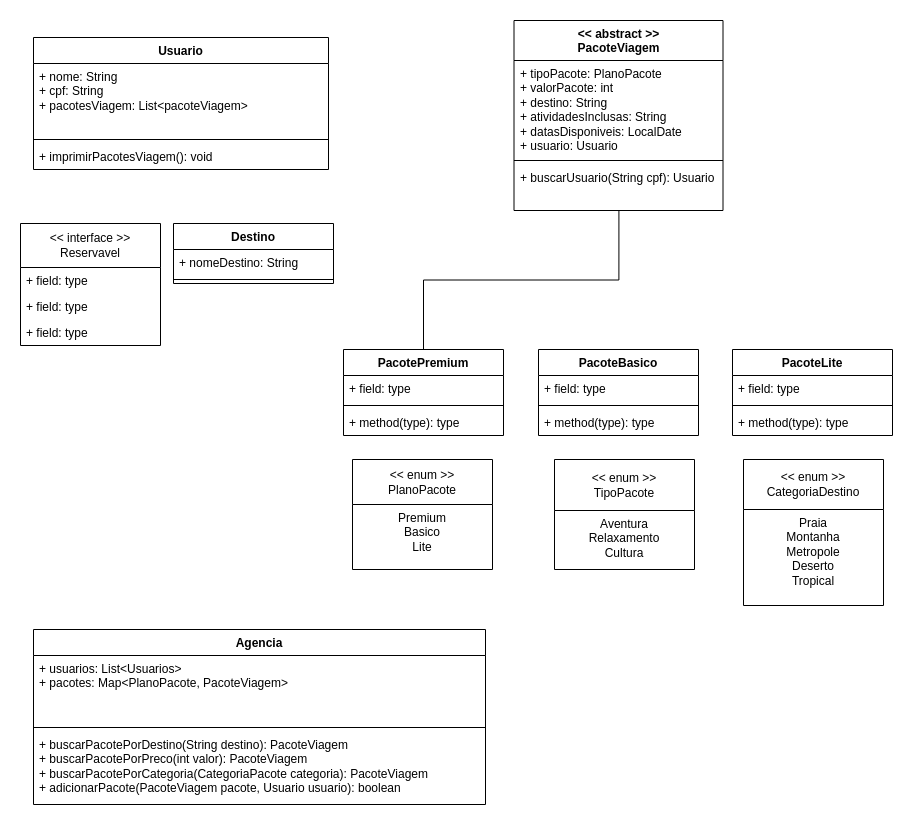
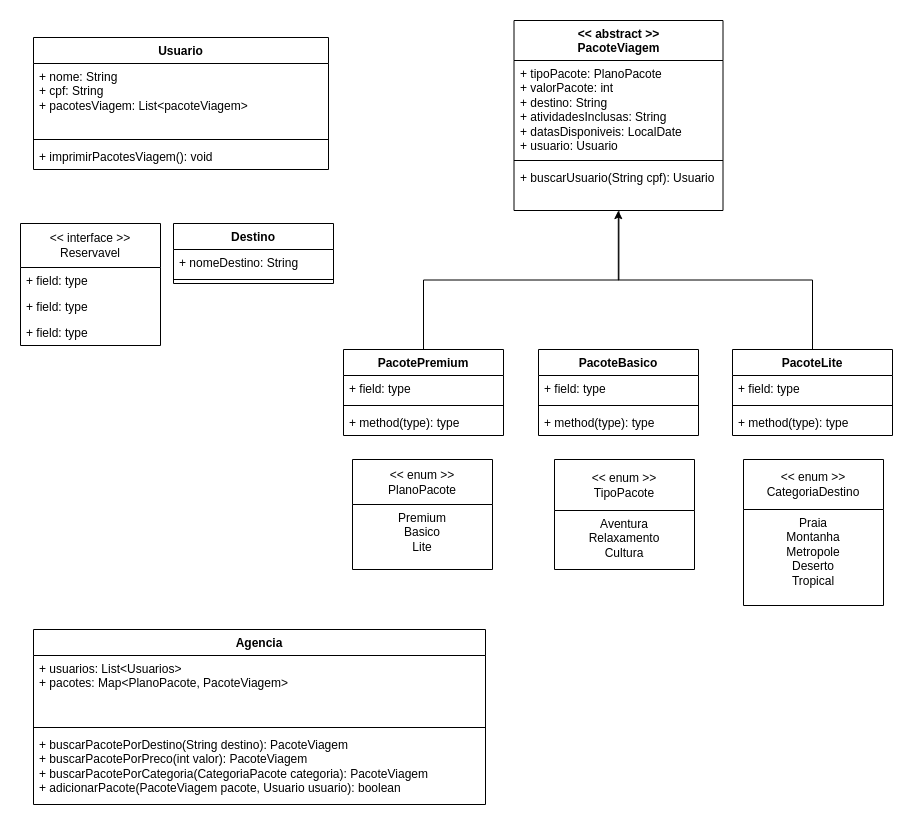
none -> (751, 280)
